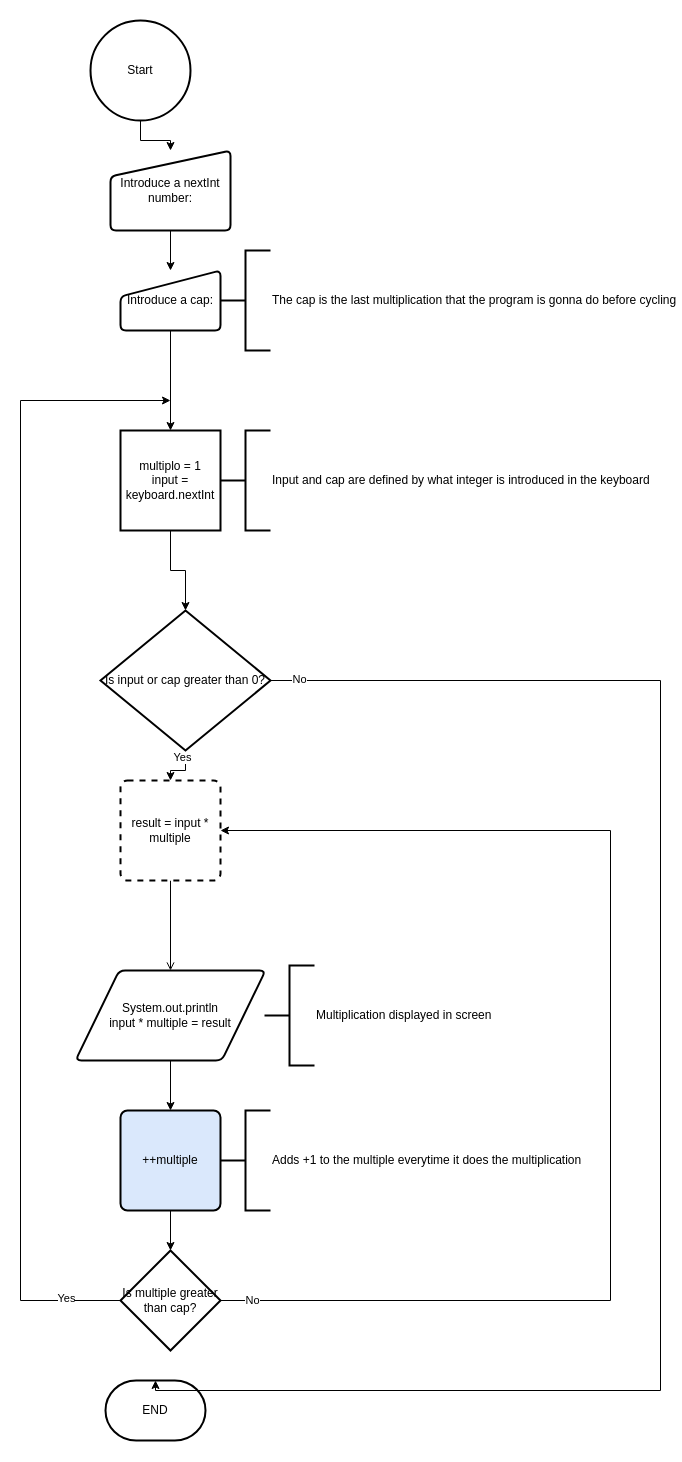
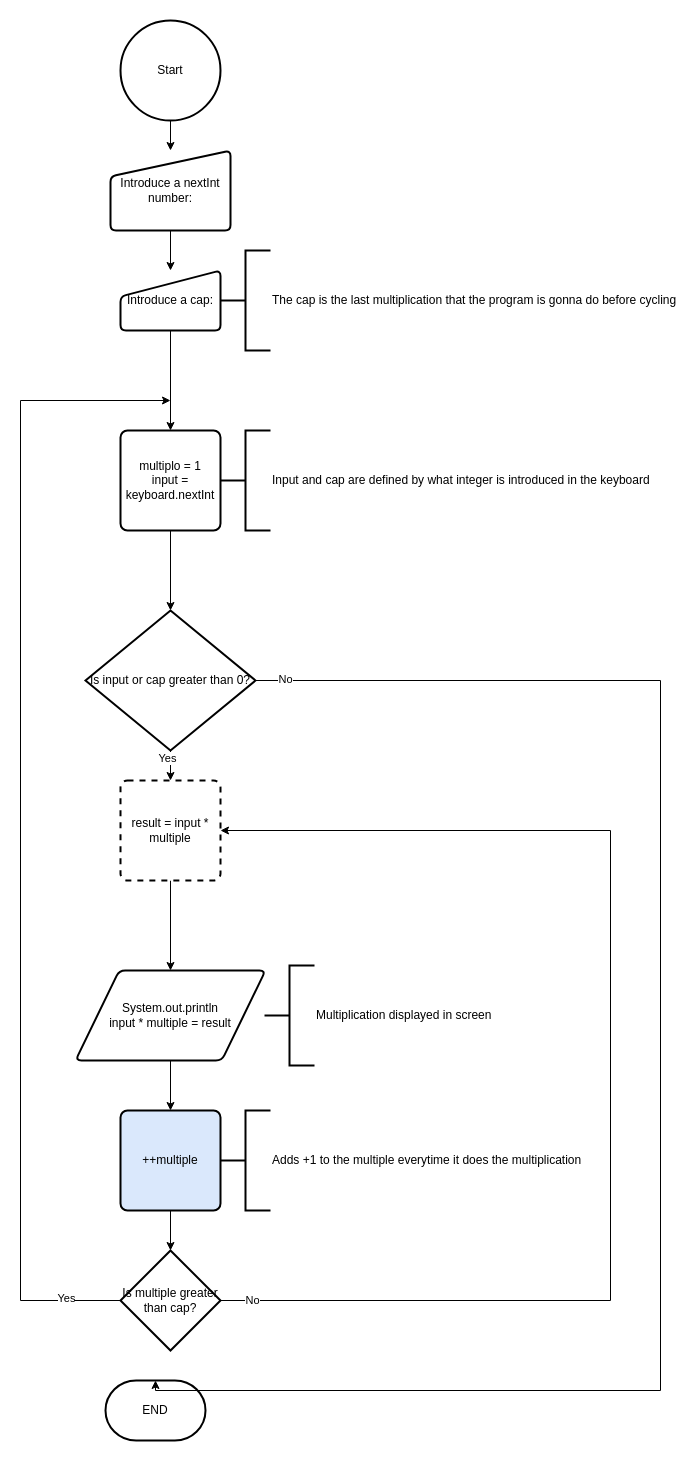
(141, 71) -> (171, 71)
(171, 481) -> (171, 481)
(186, 681) -> (171, 681)
(171, 964) -> (171, 962)
